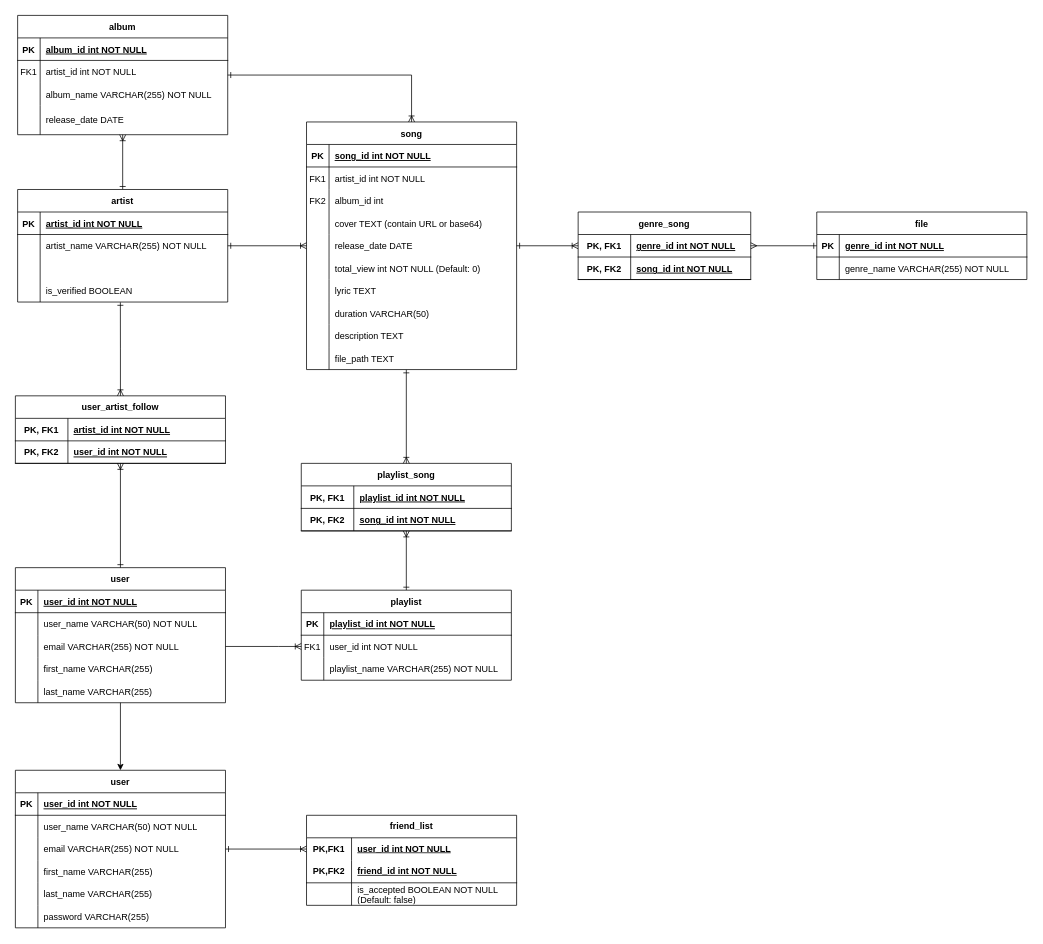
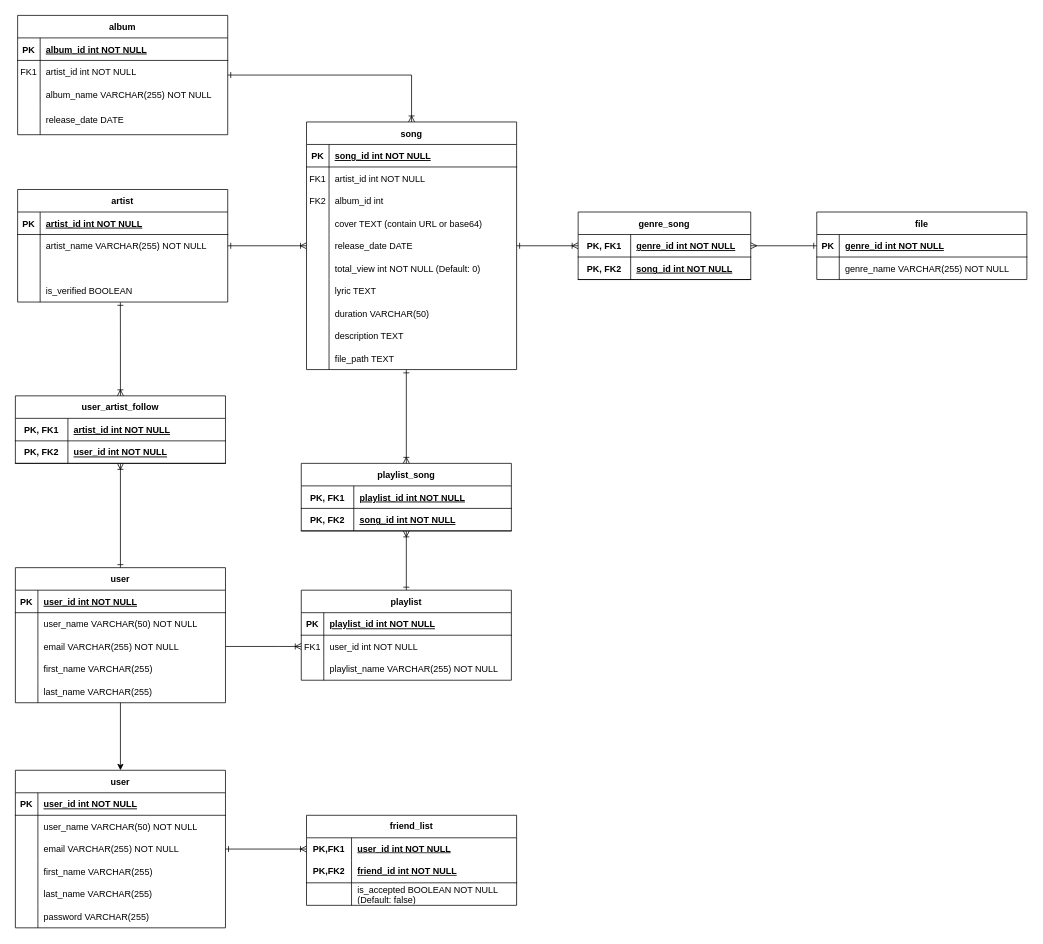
(123, 163) -> none
